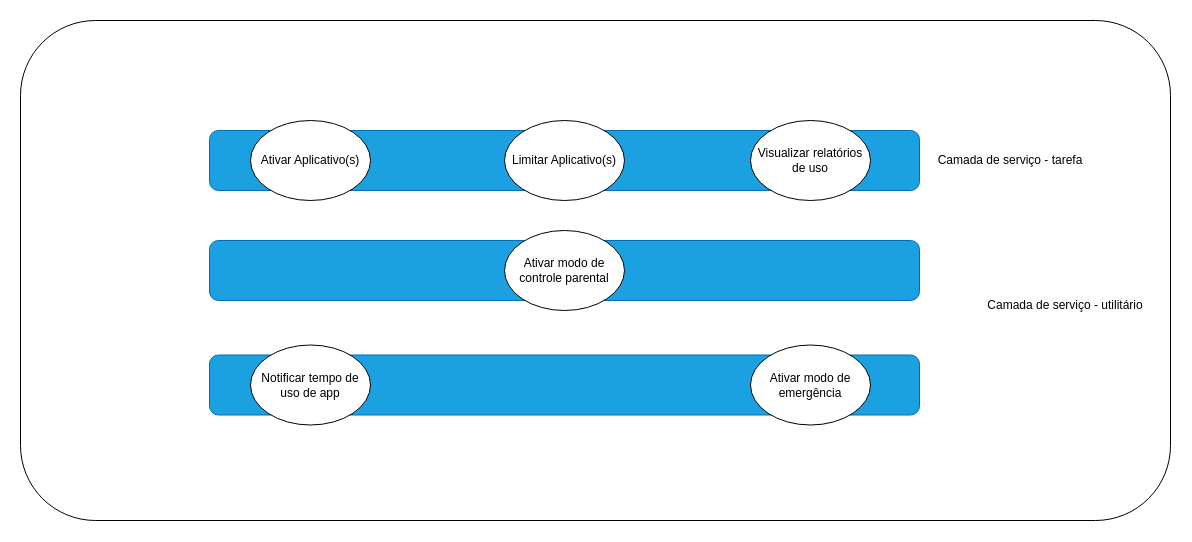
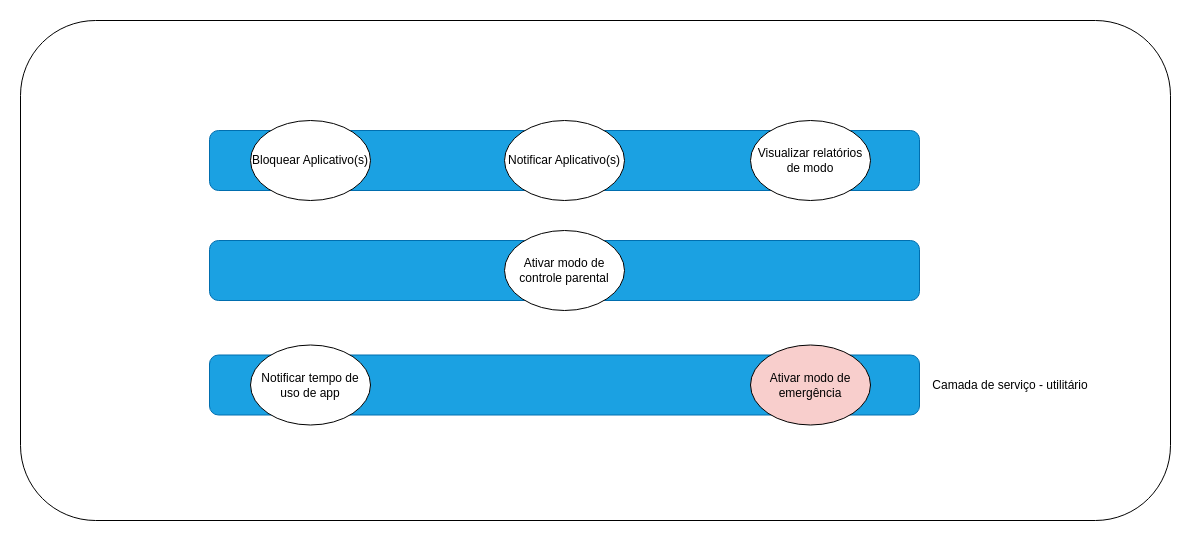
(311, 161) -> (311, 161)
(565, 161) -> (565, 161)
(811, 161) -> (811, 161)
(1011, 161) -> none
(1066, 305) -> (1011, 385)
(811, 385) -> (811, 385)
